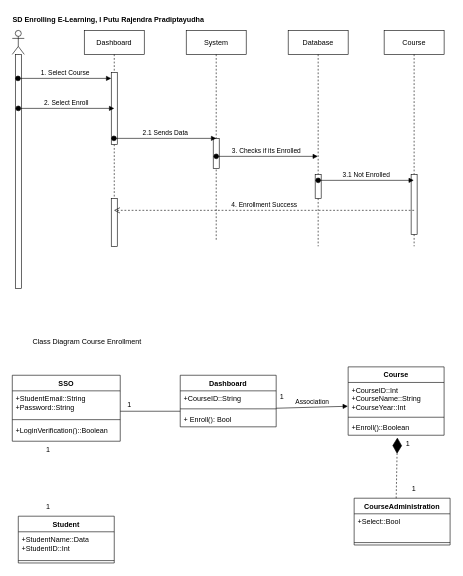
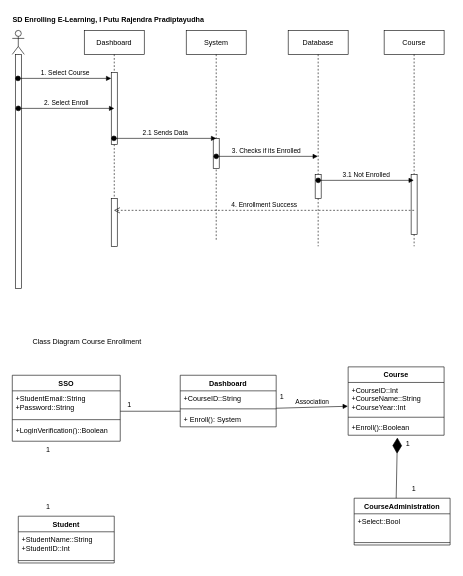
(211, 420) -> (216, 420)
(397, 475) -> (397, 475)
(56, 545) -> (59, 545)
